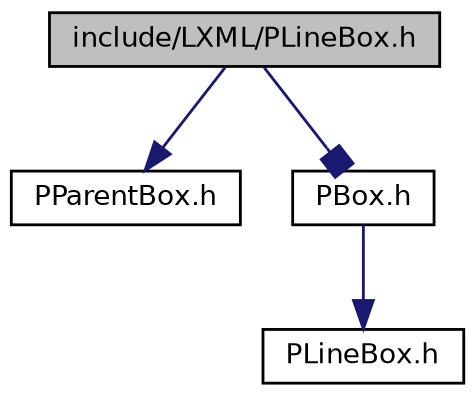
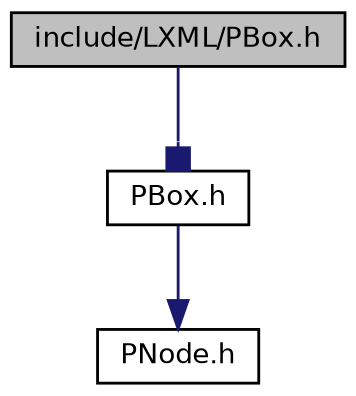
(245, 40) -> (178, 40)
(126, 198) -> none
(363, 356) -> (178, 356)
